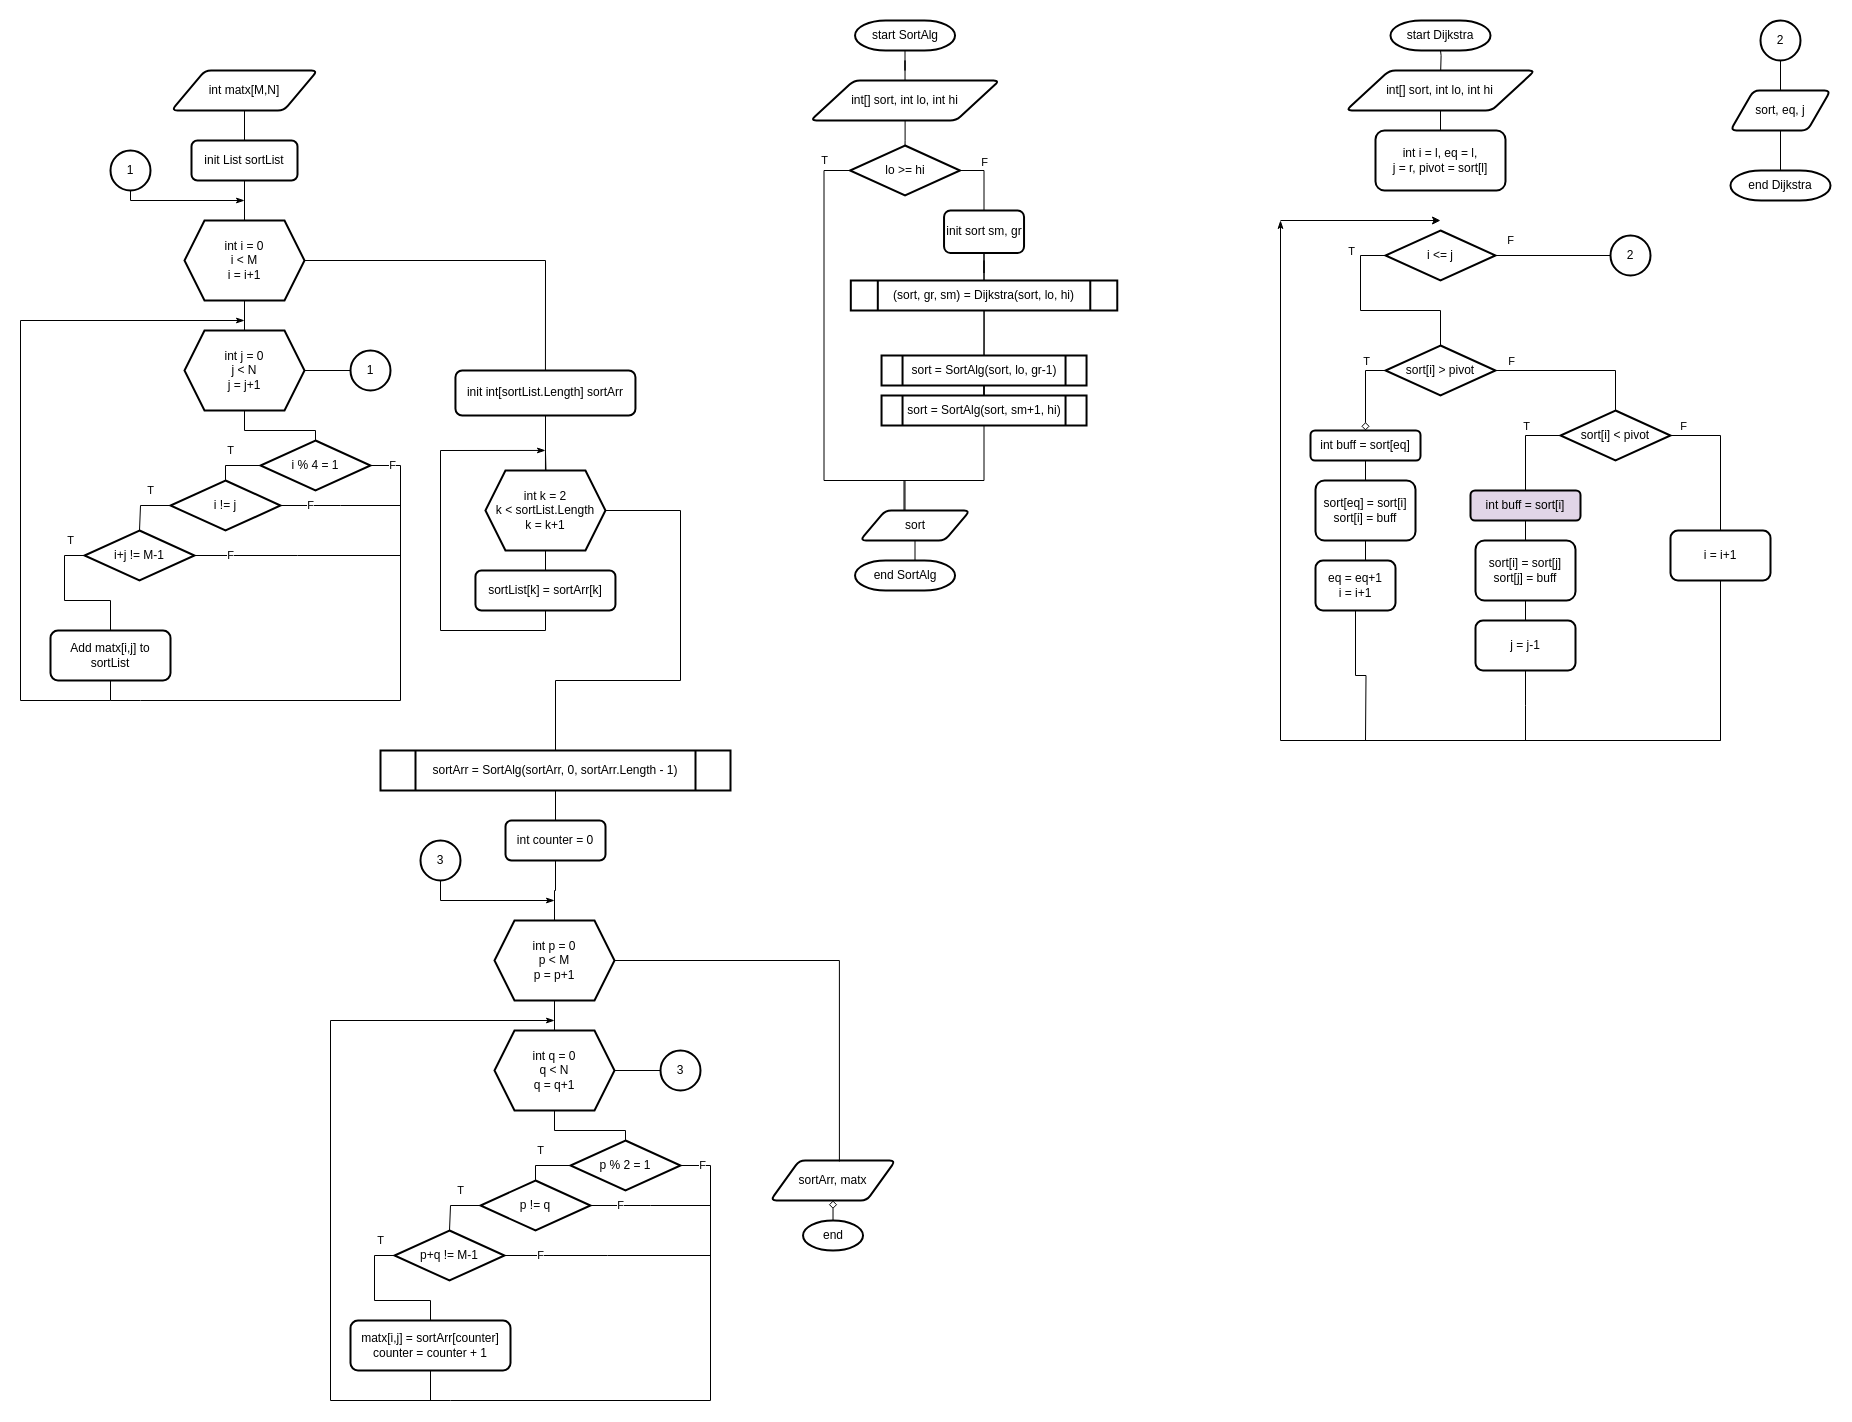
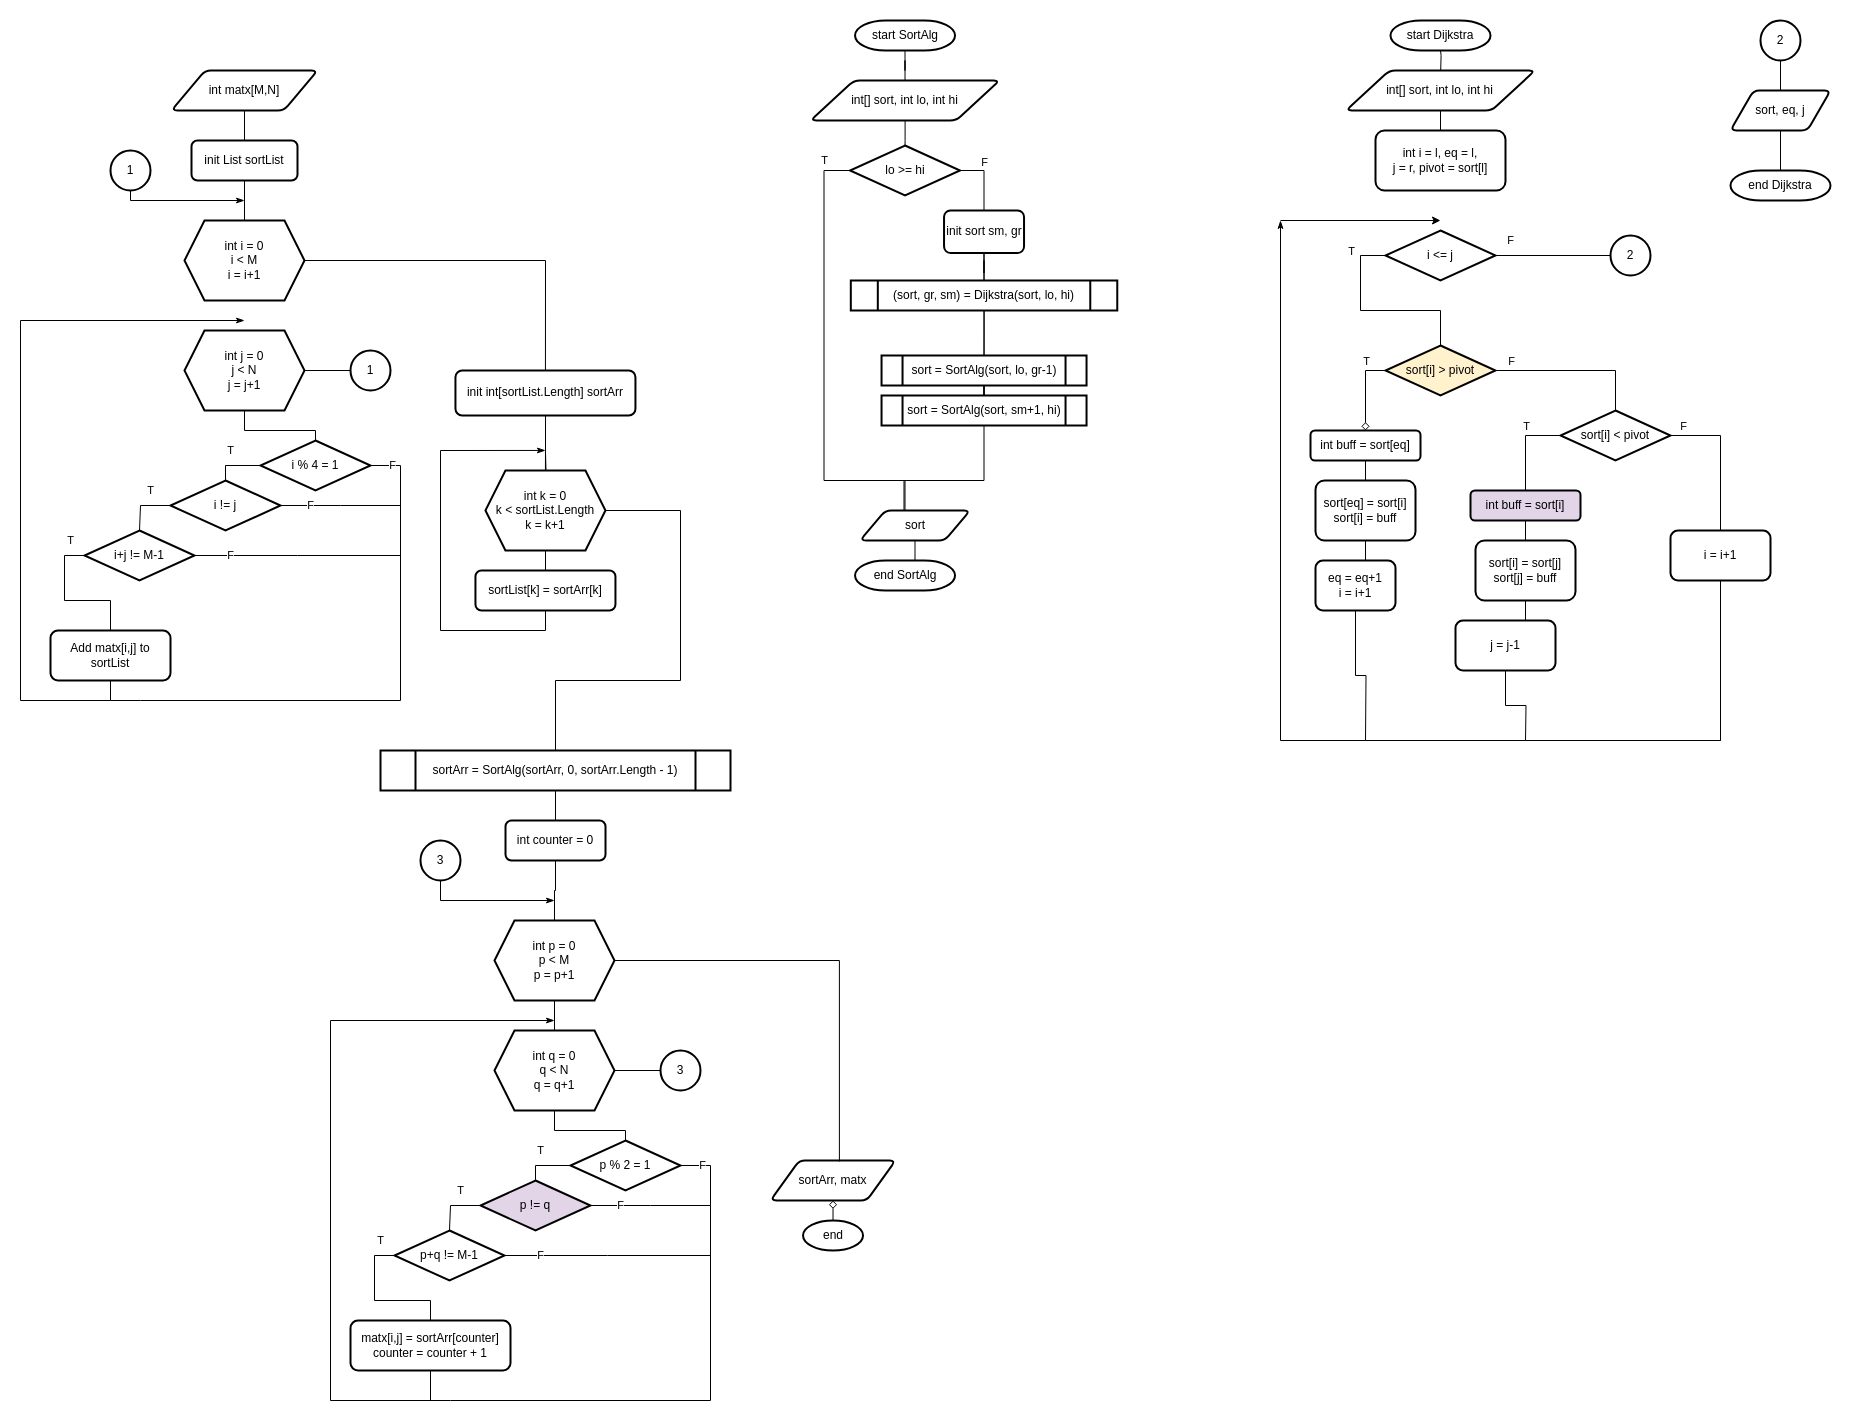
(245, 316) -> none
(1441, 371) -> (1441, 371)
(546, 511) -> (546, 511)
(1526, 646) -> (1506, 646)
(536, 1206) -> (536, 1206)
